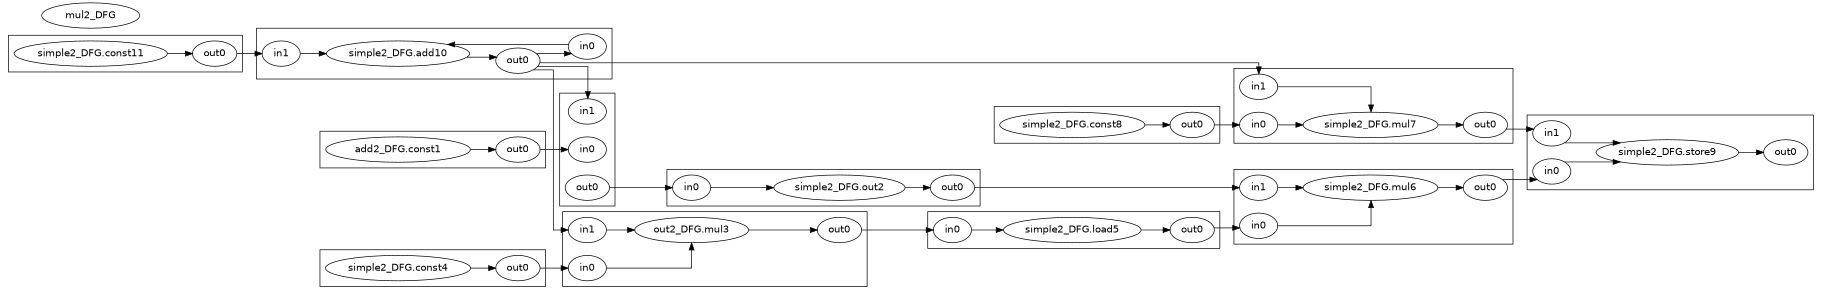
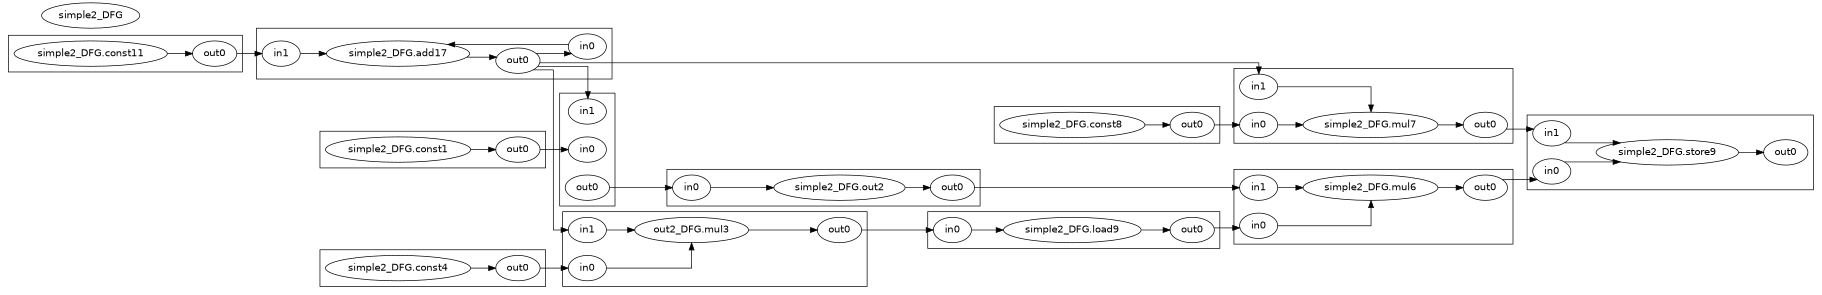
(91, 16) -> (91, 16)
(398, 54) -> (398, 54)
(398, 150) -> (398, 150)
(1072, 230) -> (1072, 230)
